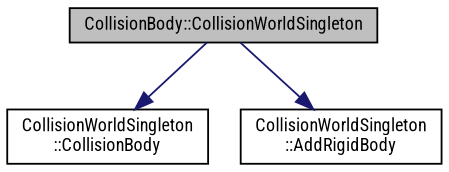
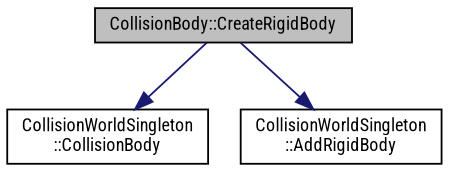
(224, 25) -> (224, 25)
